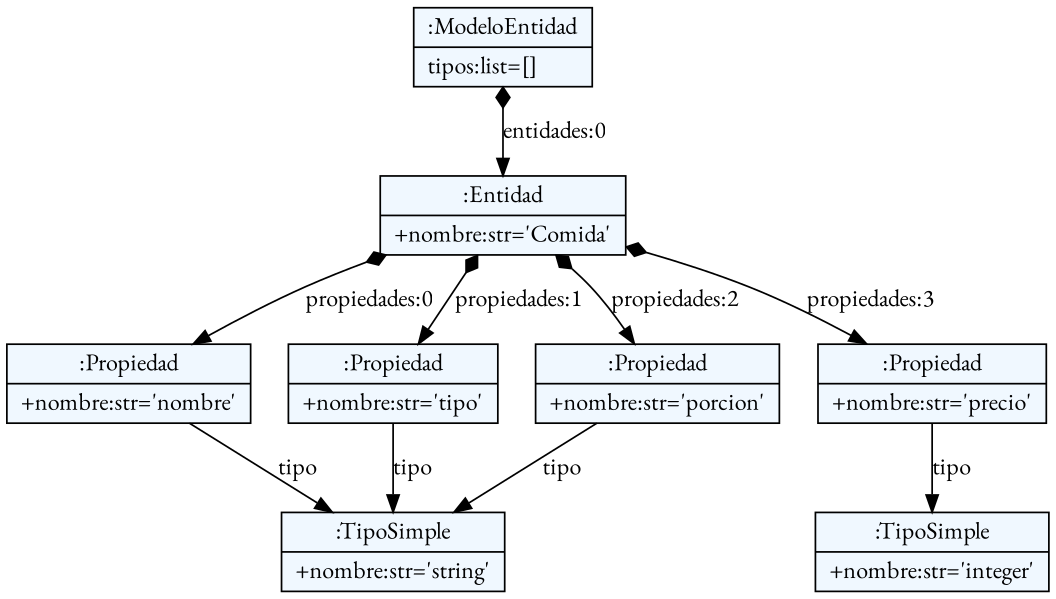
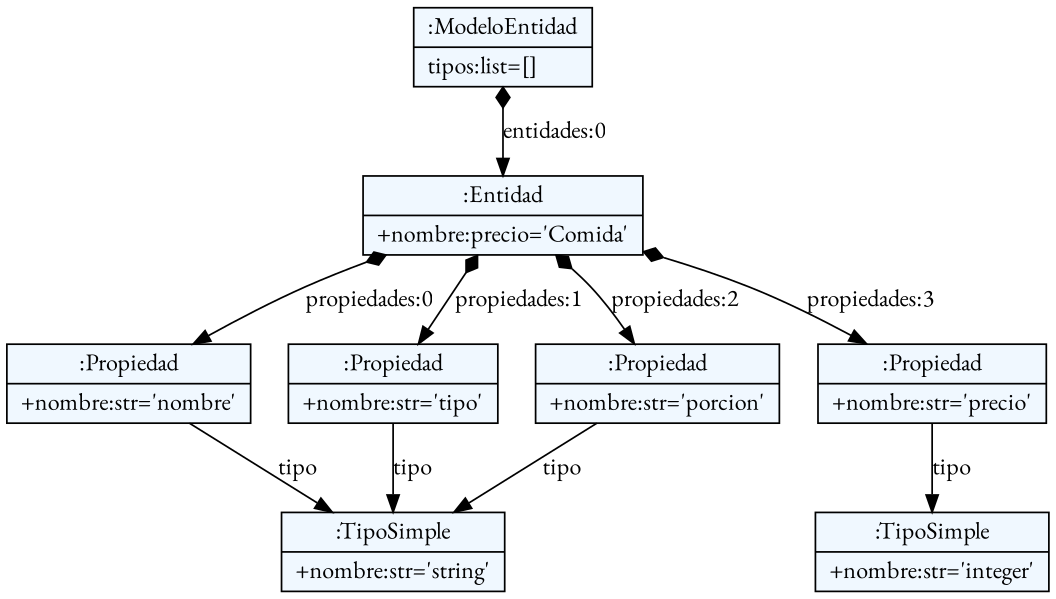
(503, 234) -> (503, 234)
